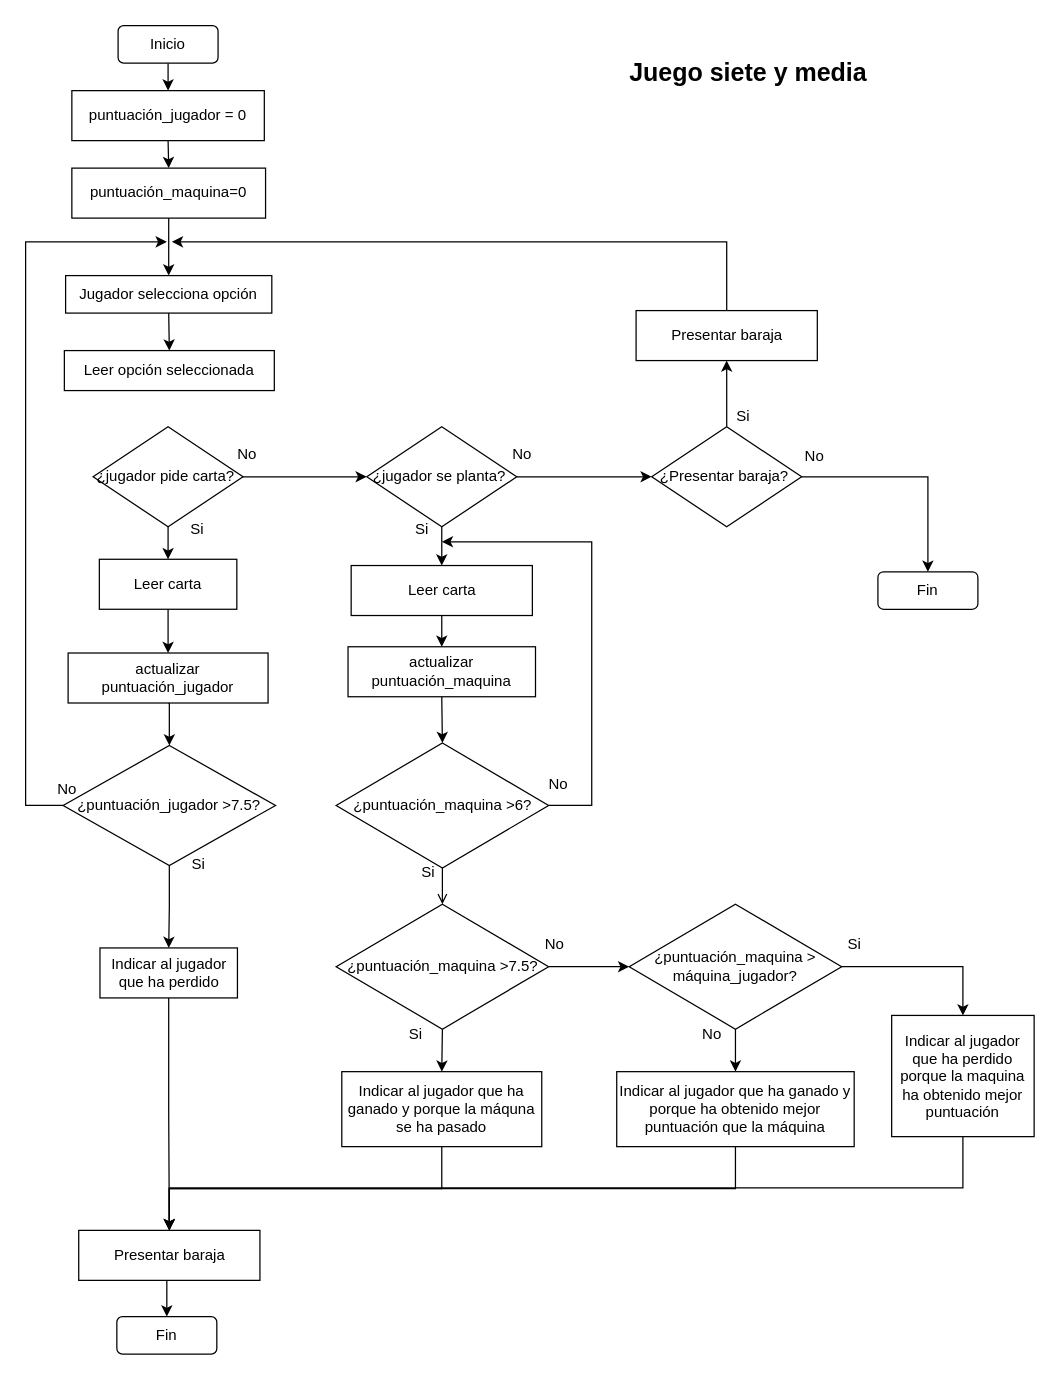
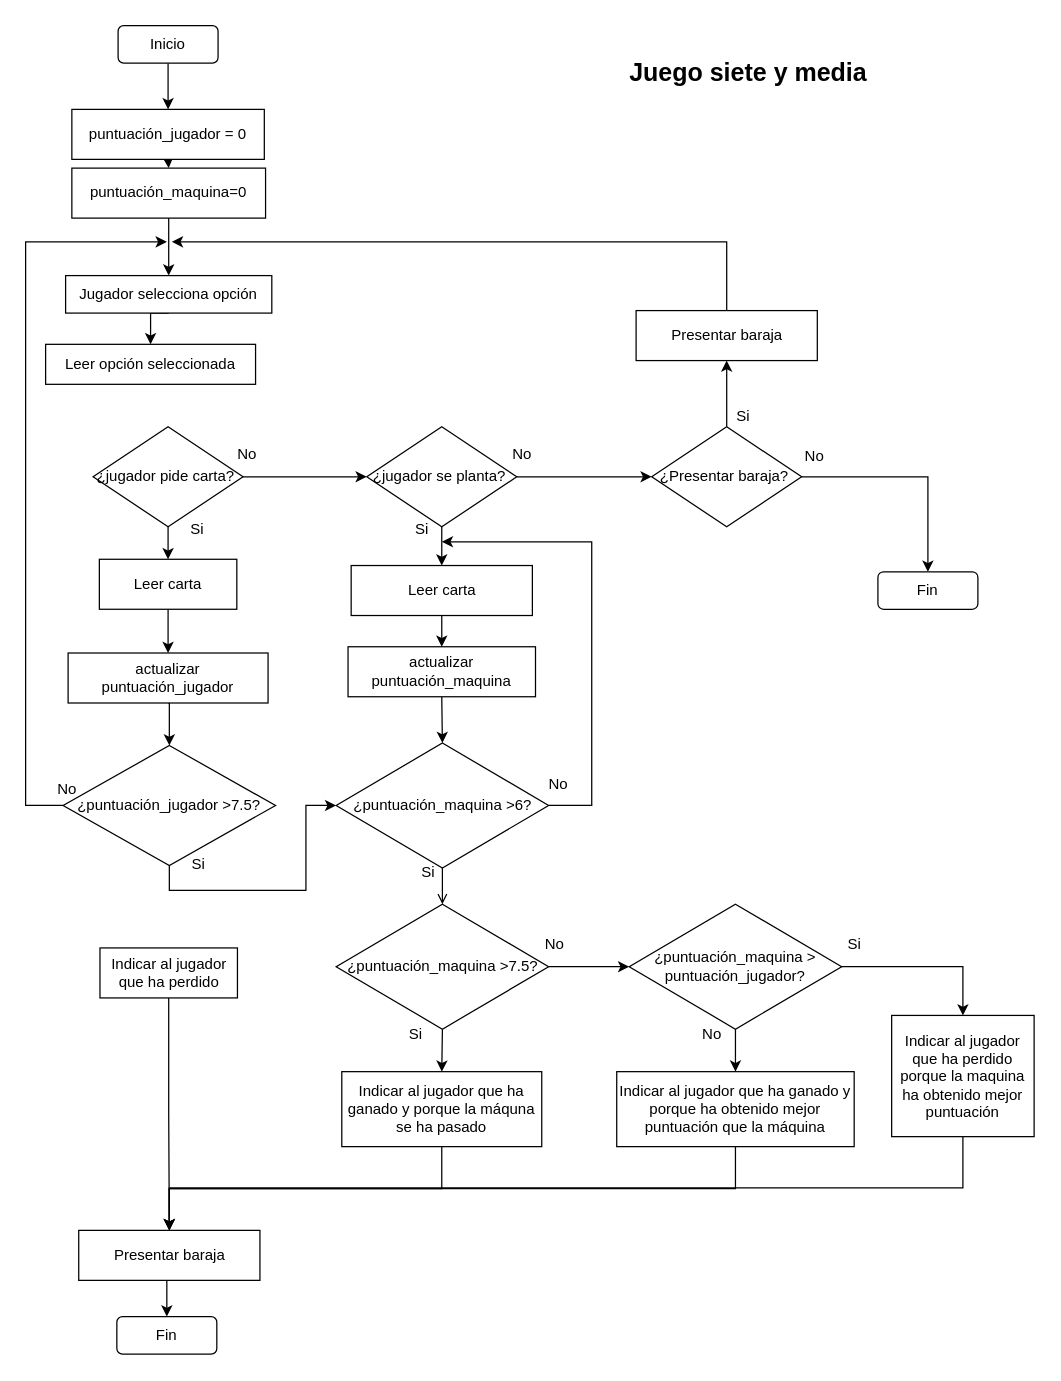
(168, 116) -> (168, 134)
(169, 371) -> (151, 364)
(169, 914) -> (290, 891)
(736, 967) -> (736, 967)
